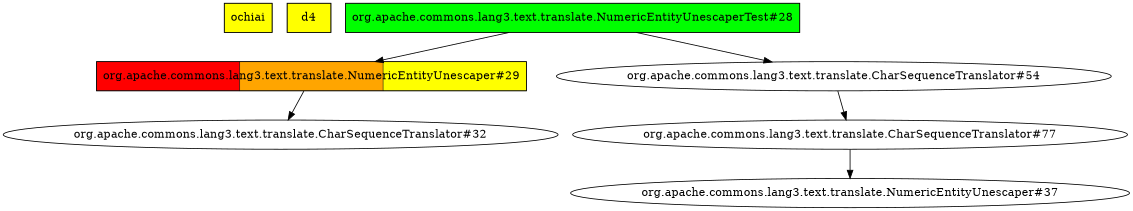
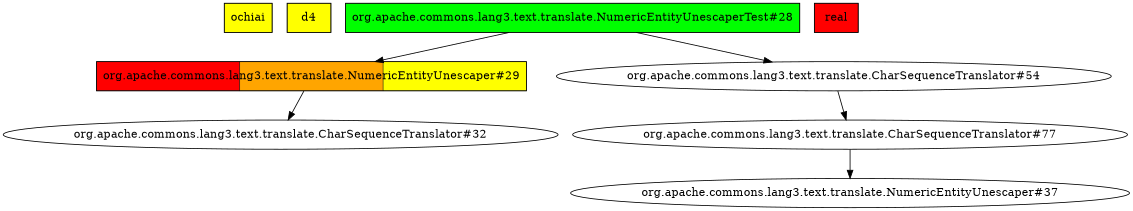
none -> (836, 18)
